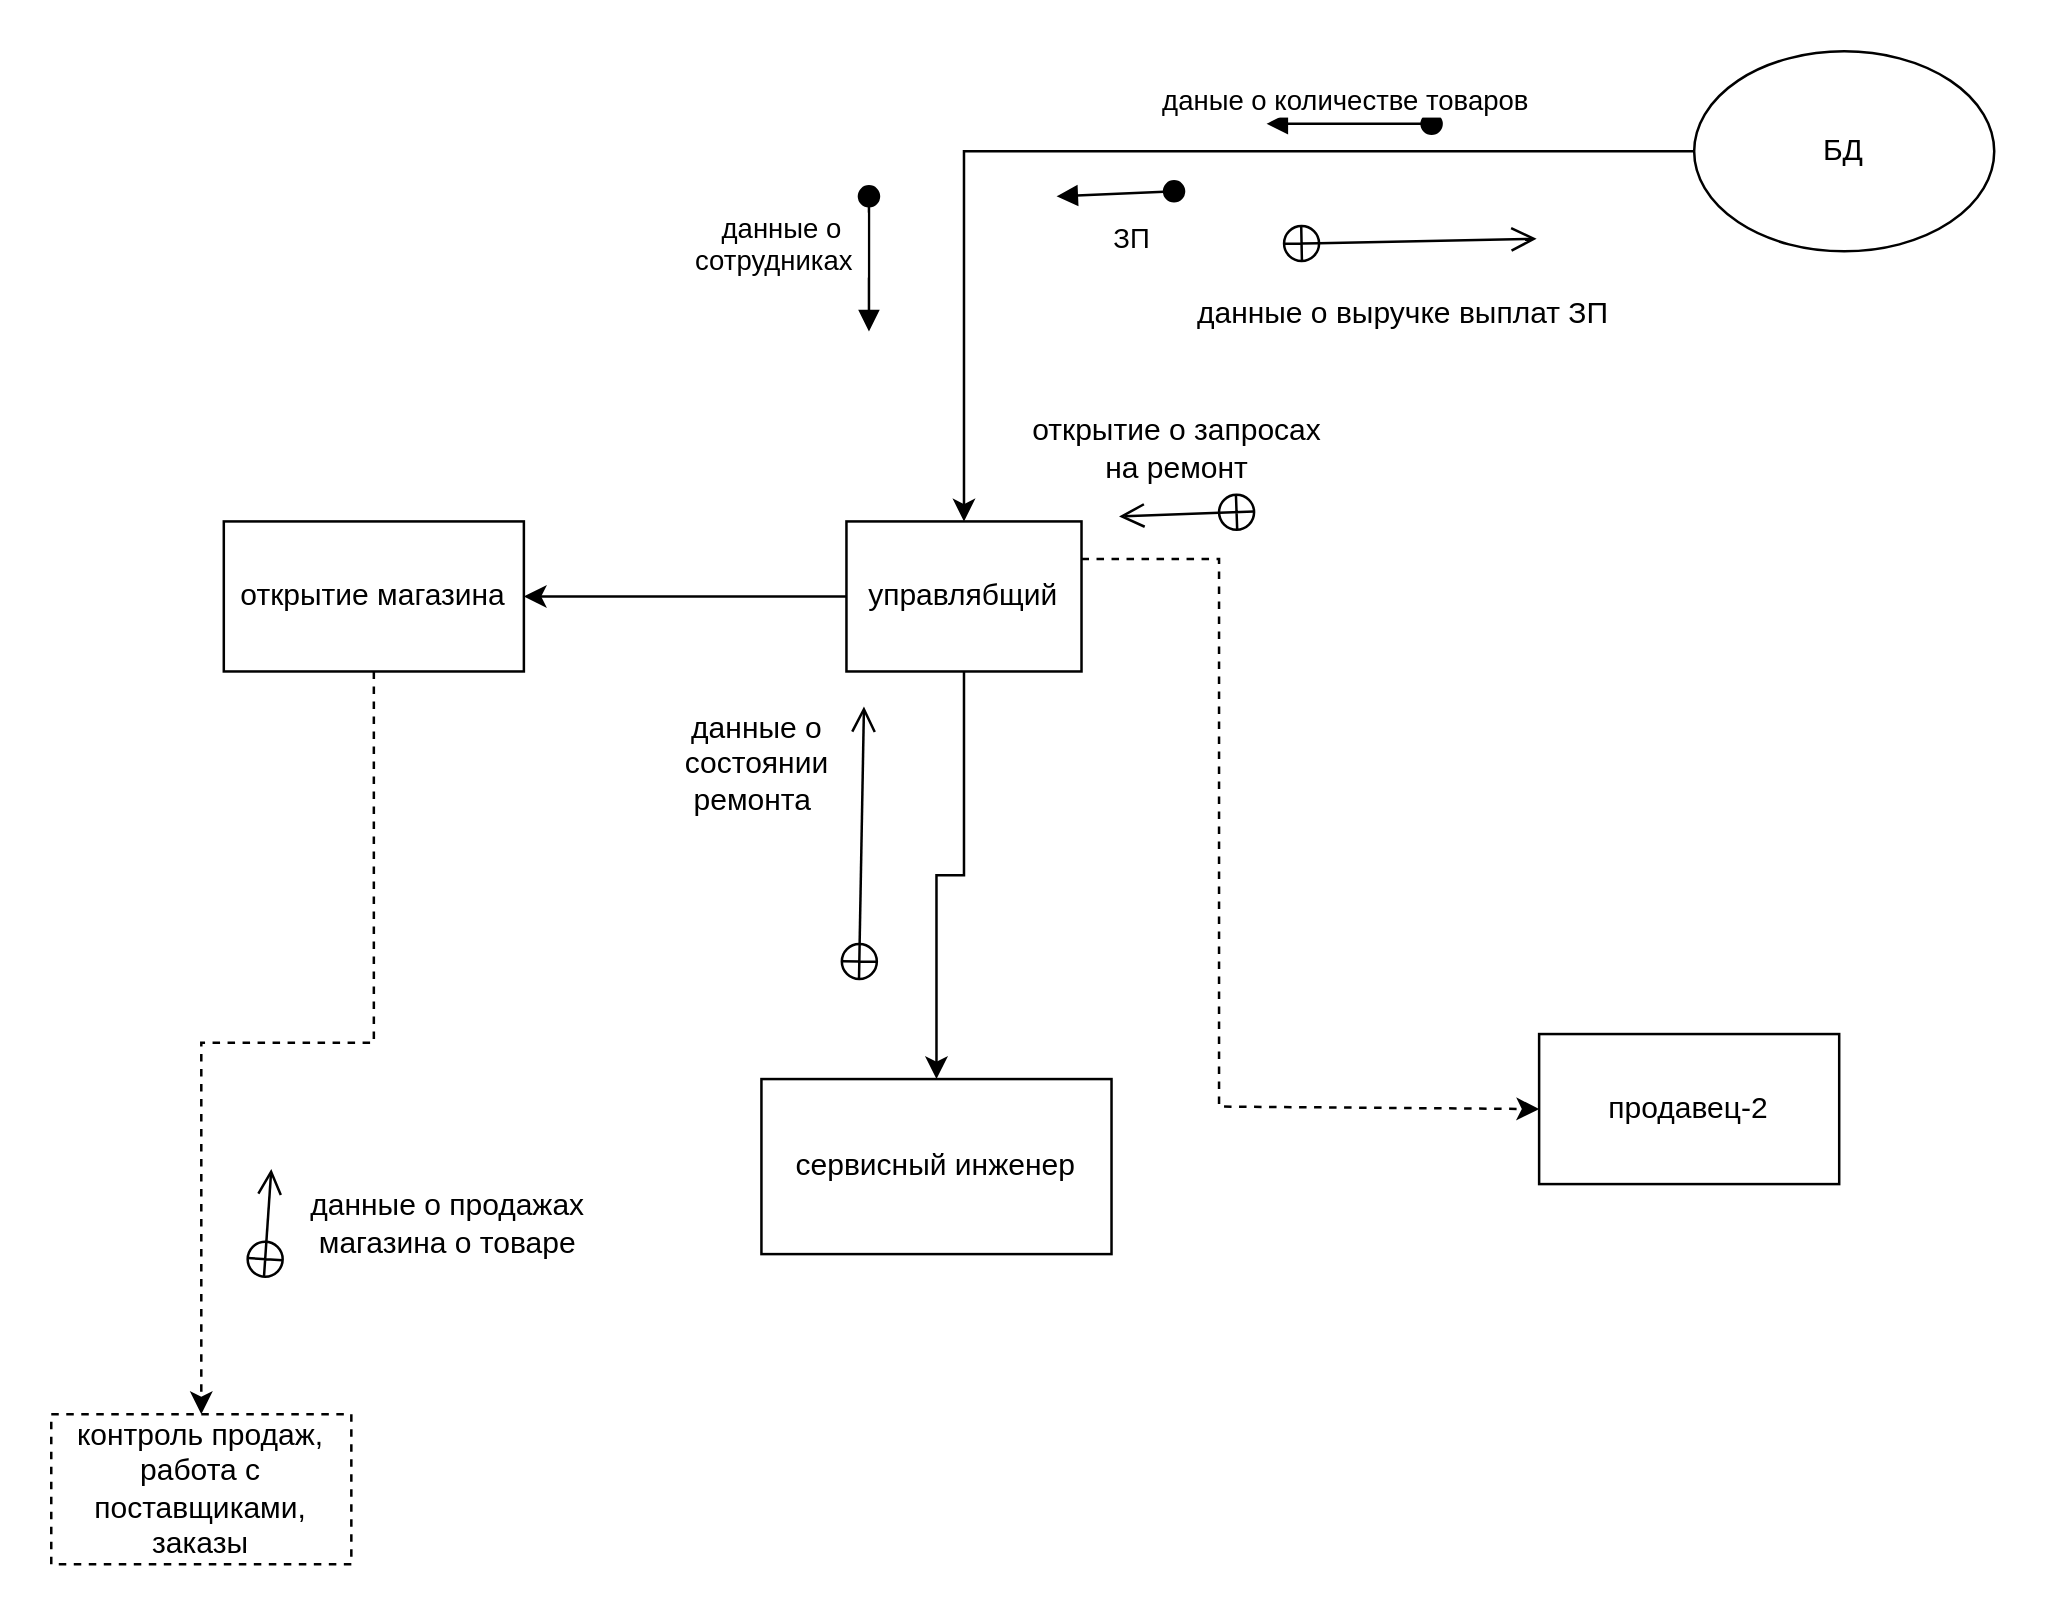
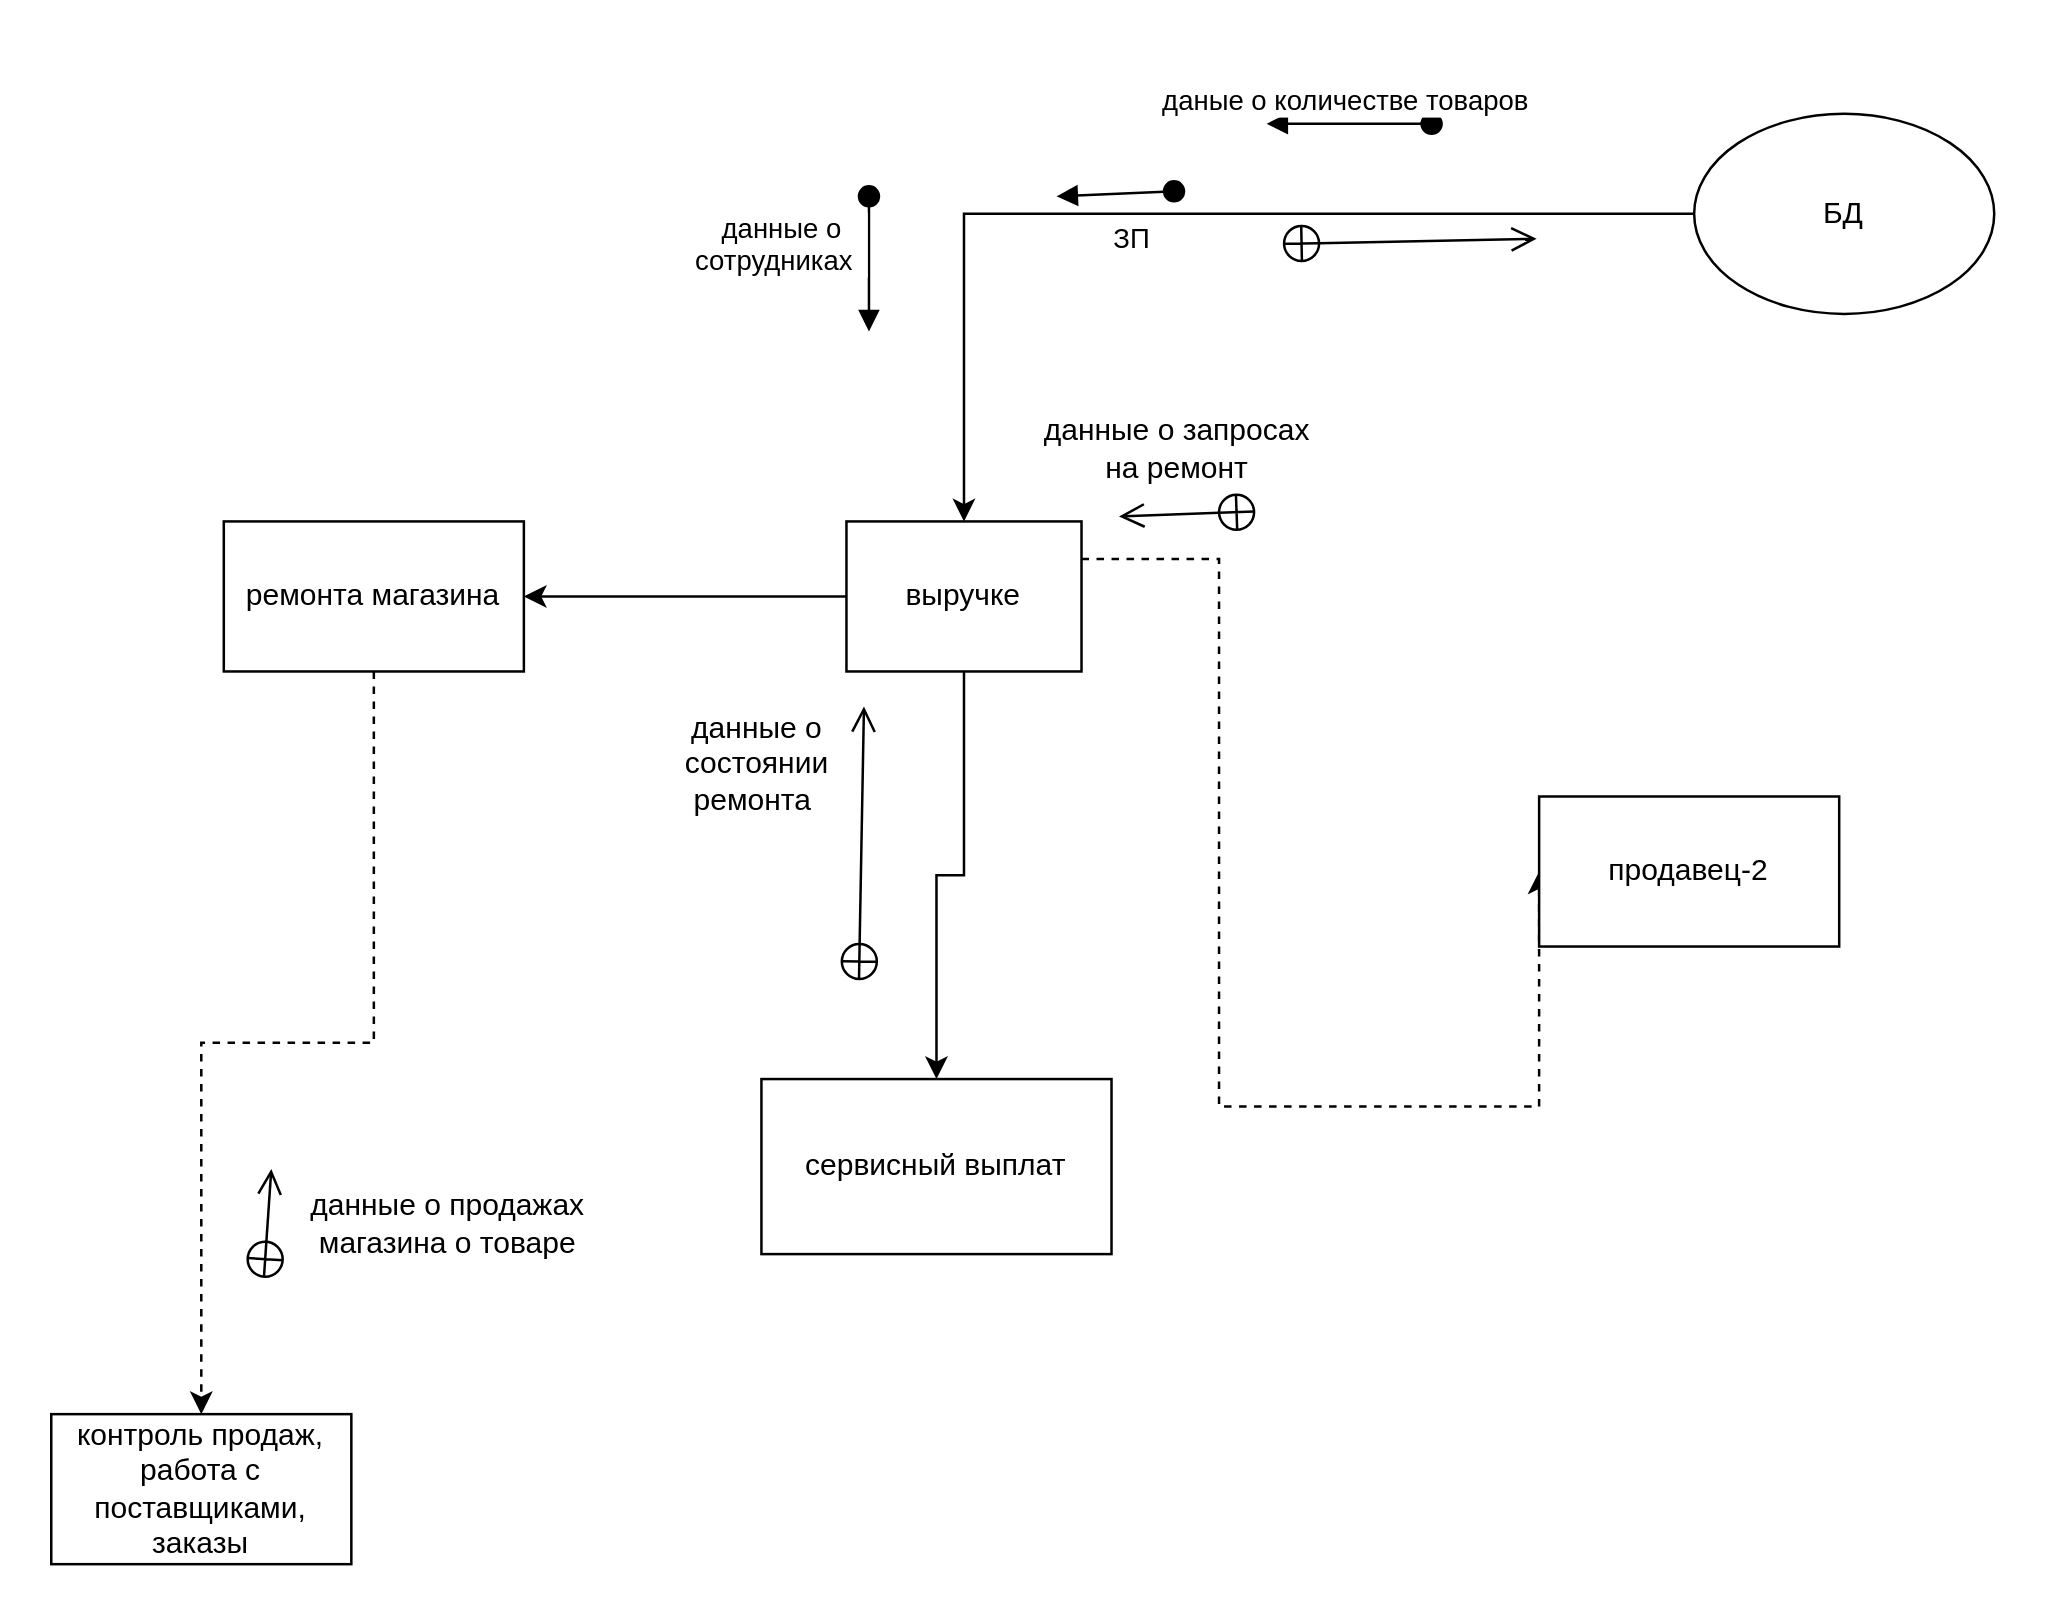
(1844, 151) -> (1844, 214)
(1406, 314) -> none
(1178, 449) -> (1178, 449)
(374, 596) -> (374, 596)
(964, 596) -> (964, 596)
(1689, 1109) -> (1689, 871)
(936, 1166) -> (936, 1166)
(201, 1489) -> (201, 1489)
